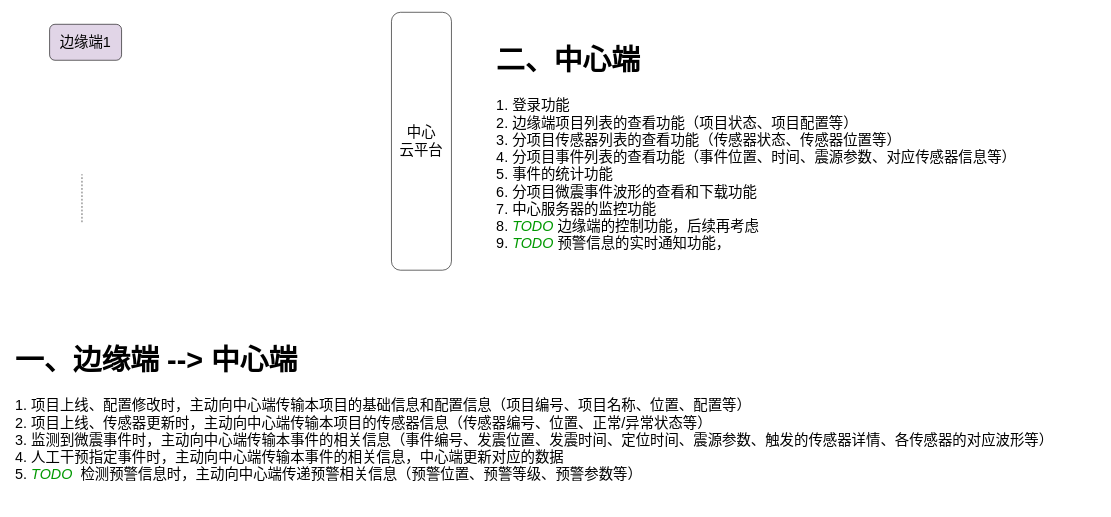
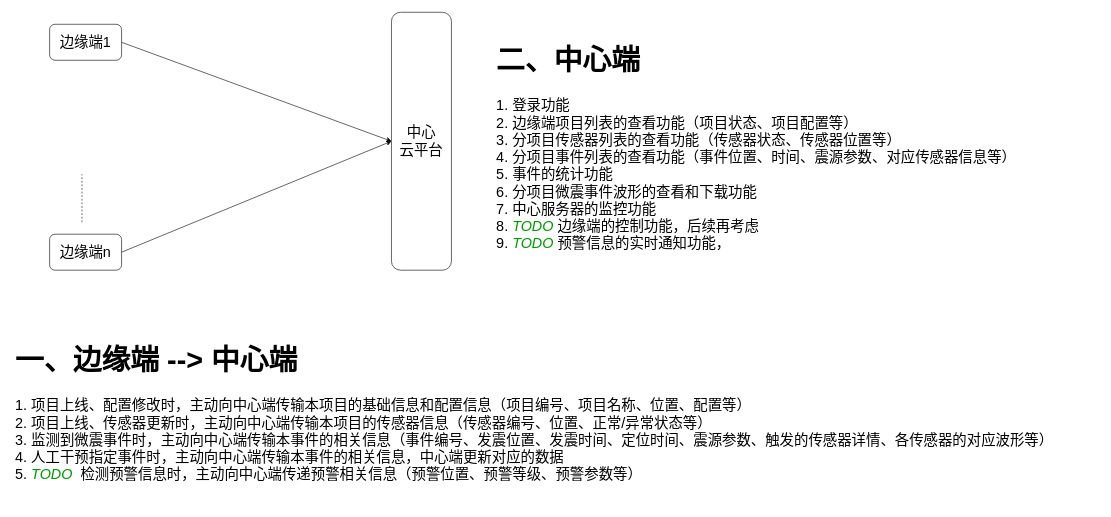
(86, 42) -> (86, 42)
none -> (254, 91)
none -> (255, 198)
none -> (86, 252)
